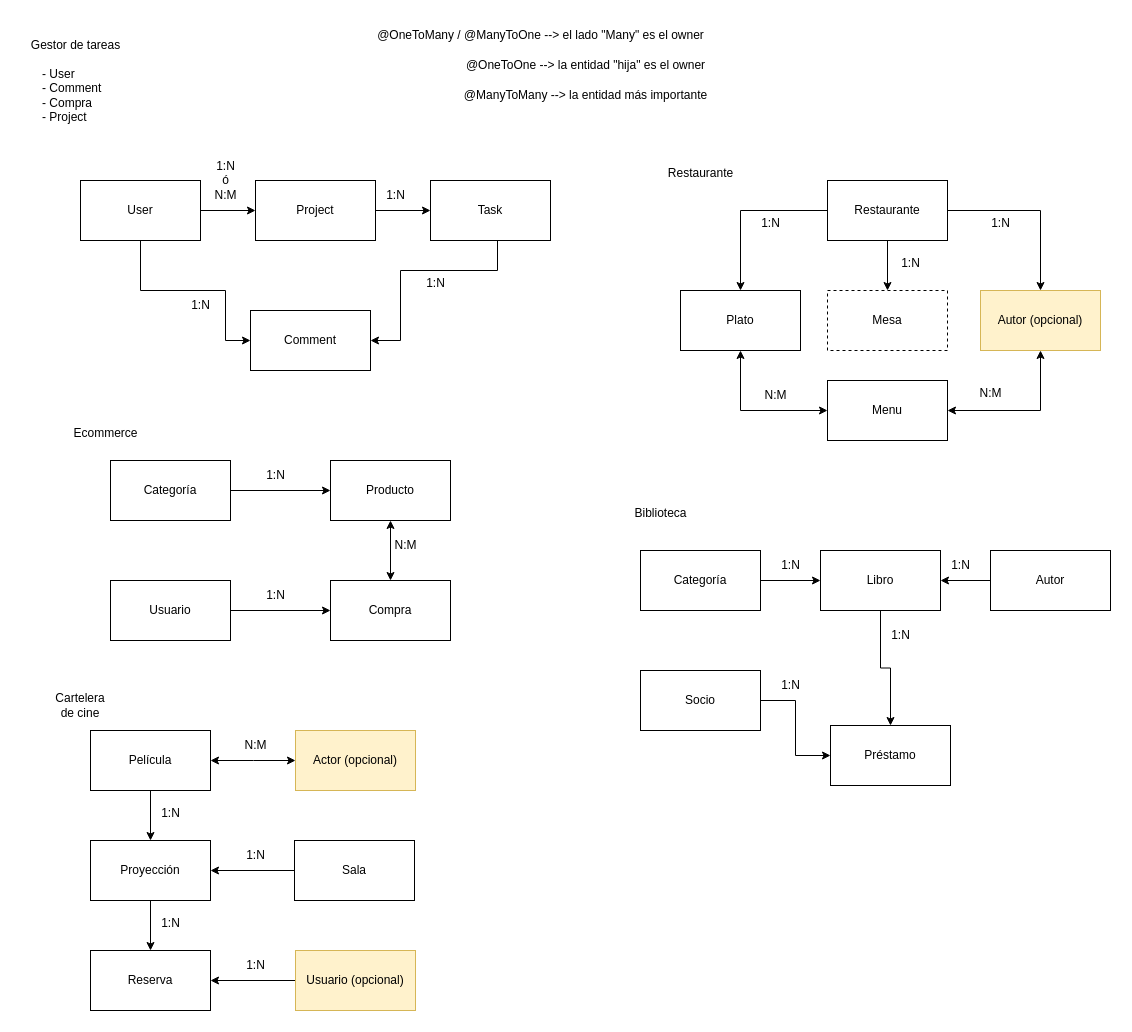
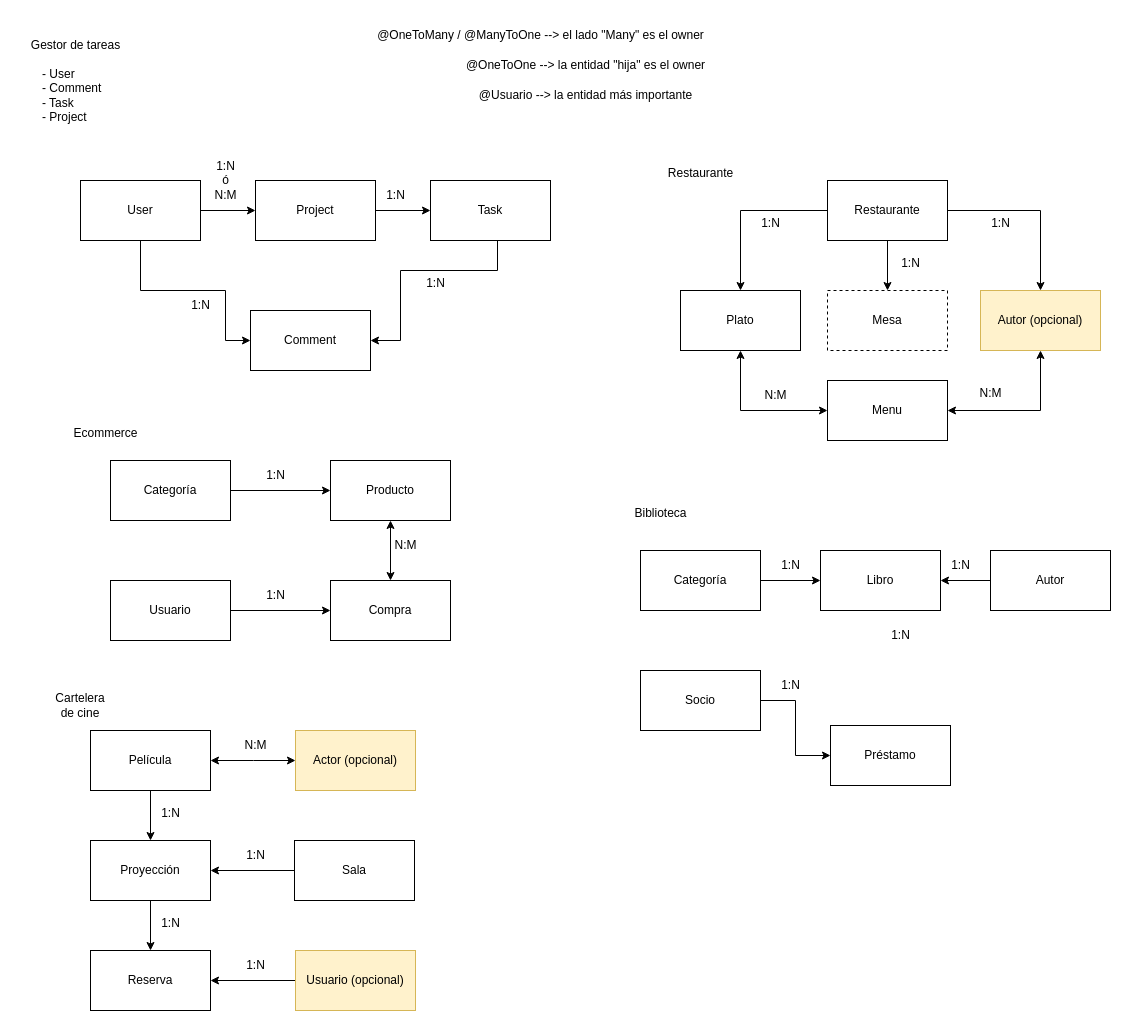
(71, 96) -> (71, 96)
(586, 96) -> (586, 96)
(883, 668) -> none
